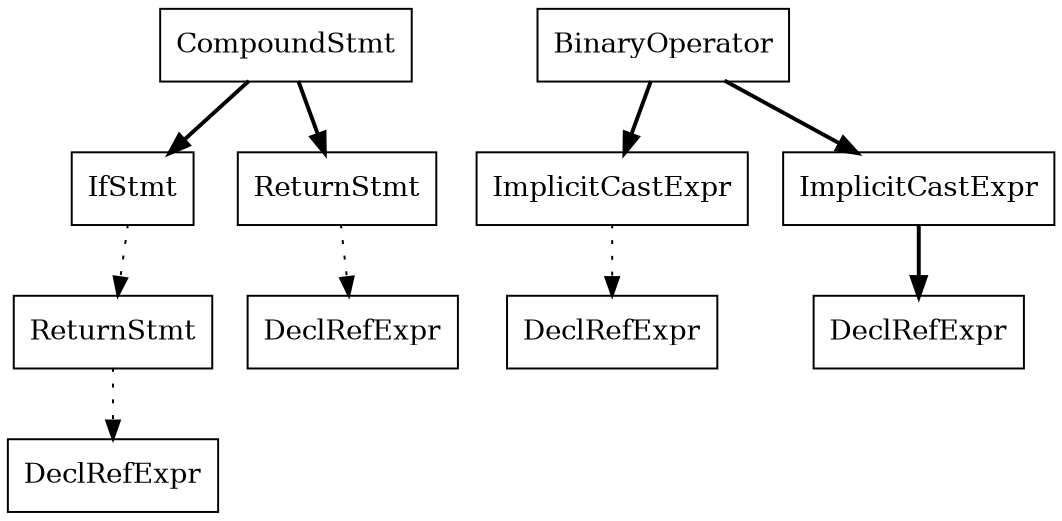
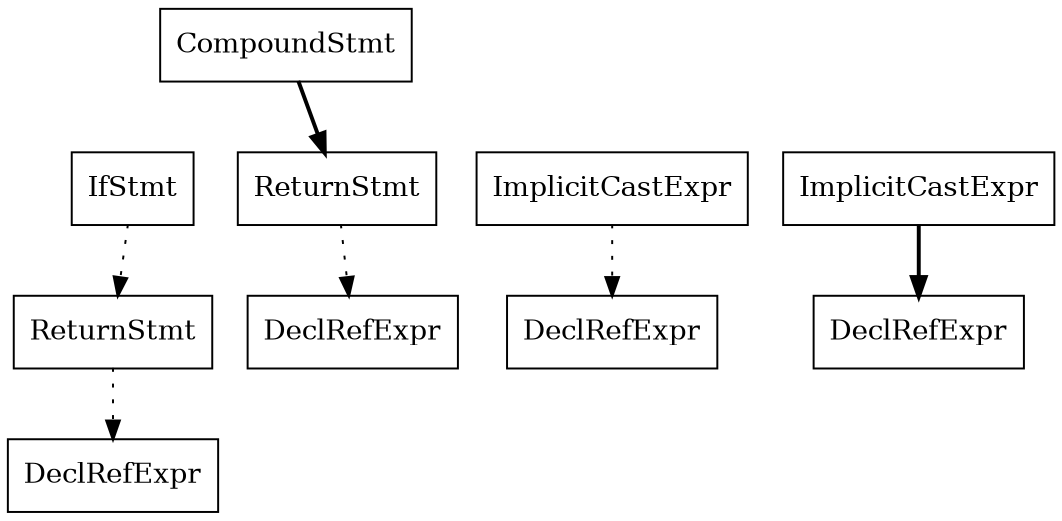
(663, 45) -> none
(217, 110) -> none
